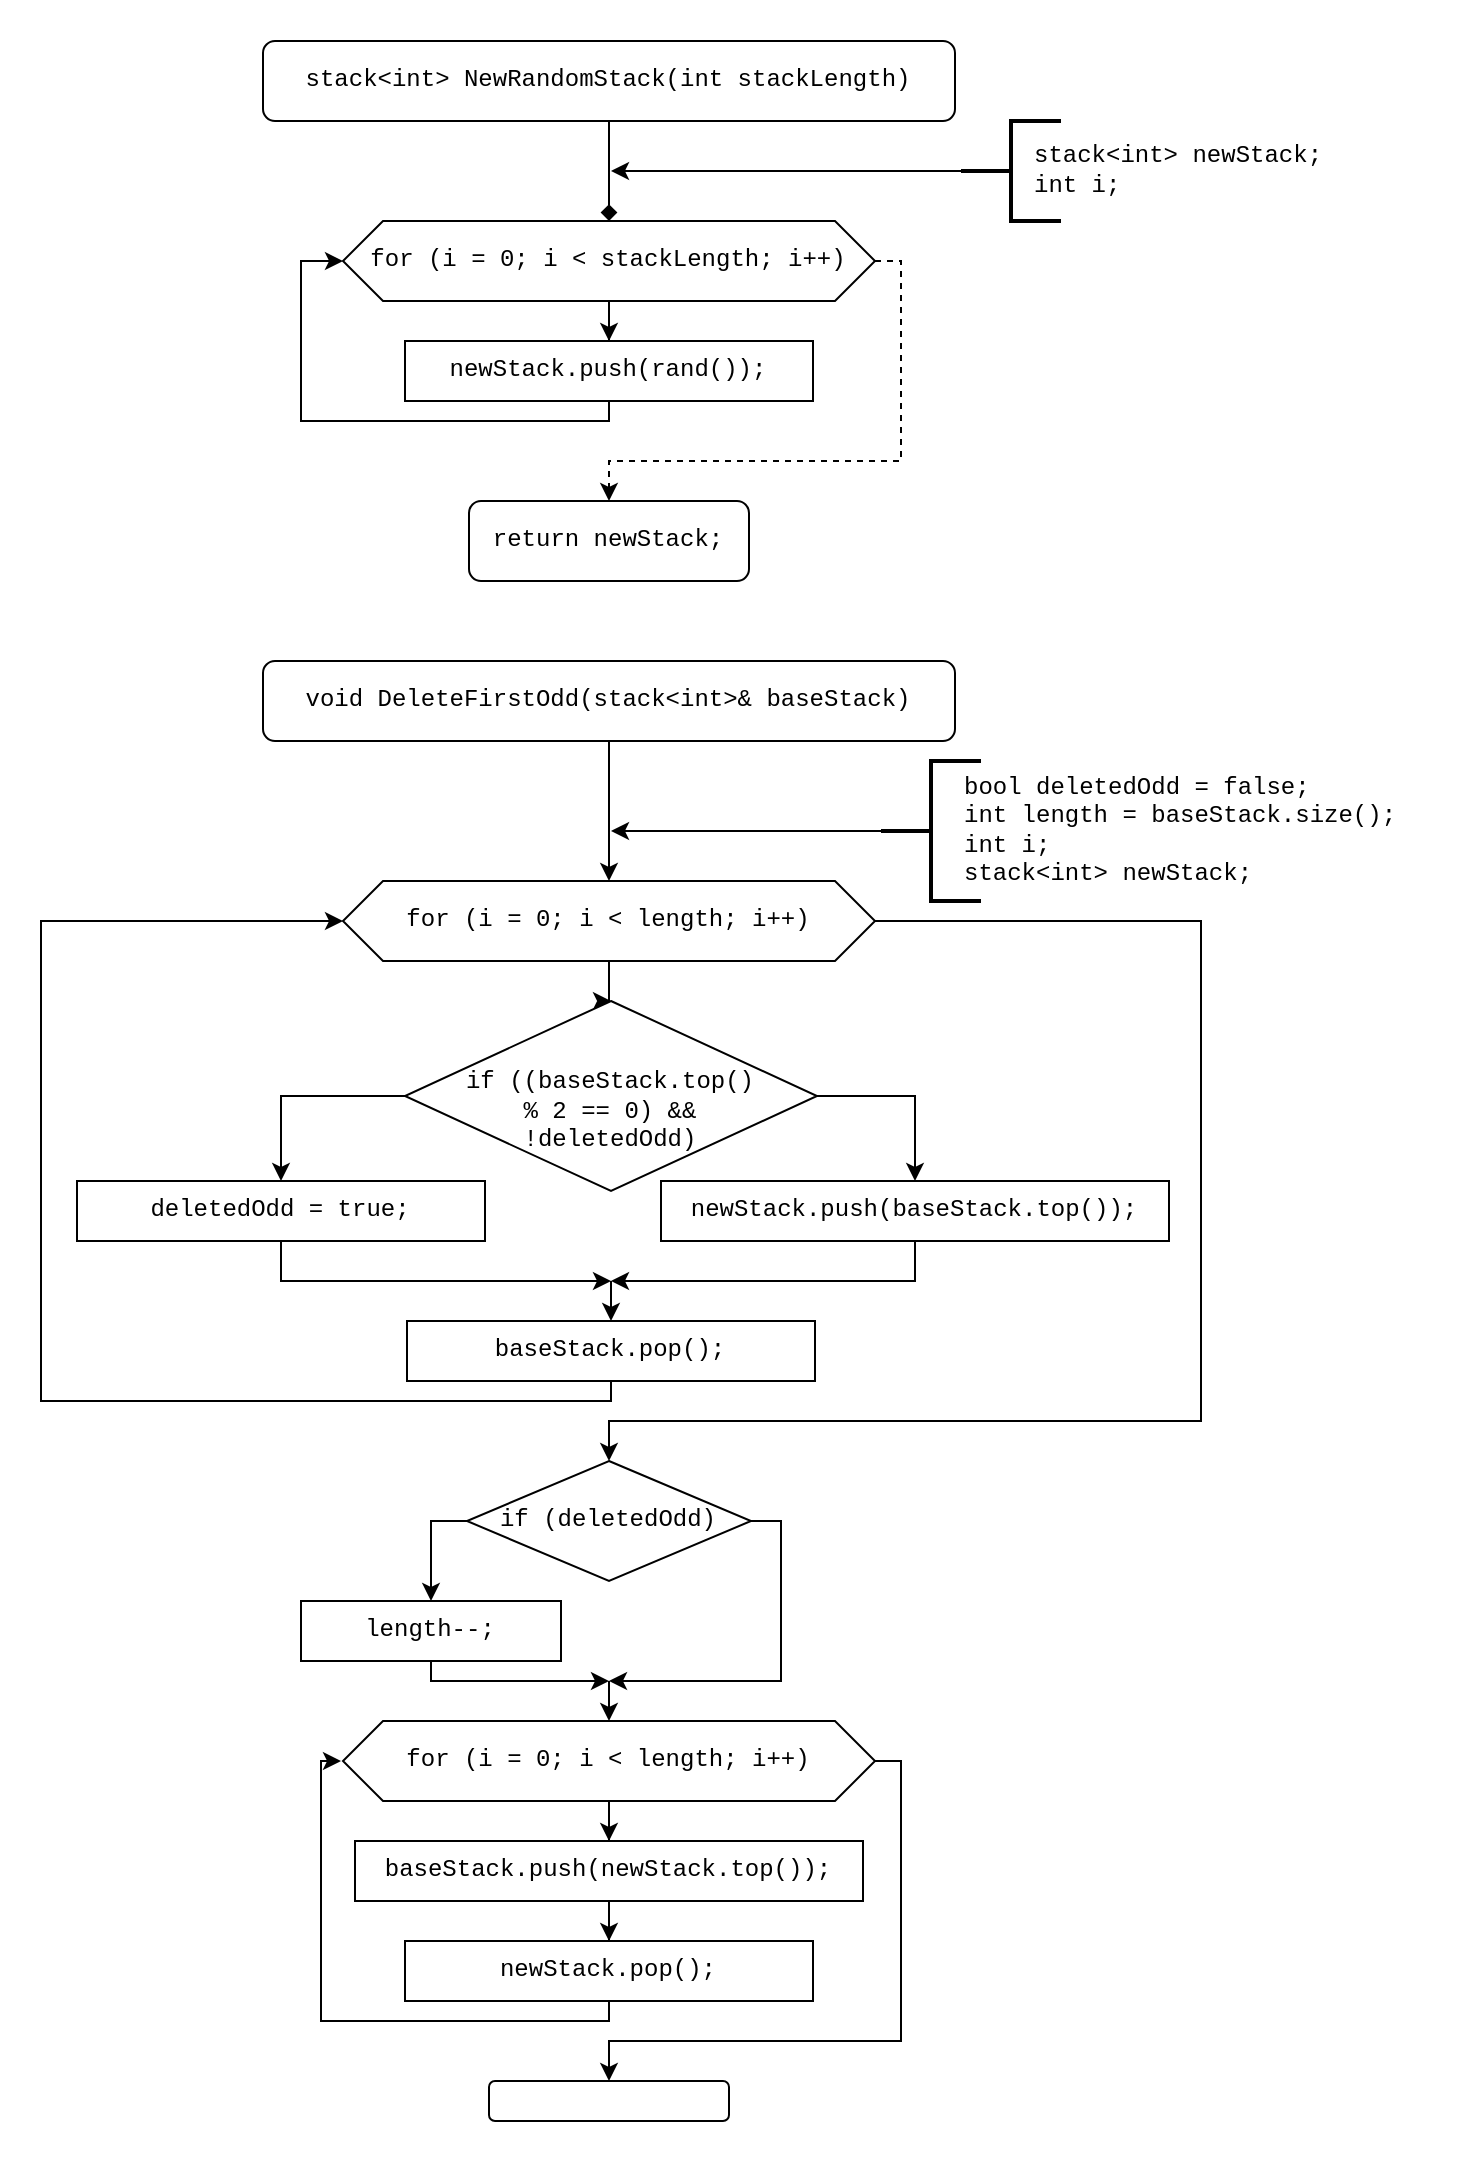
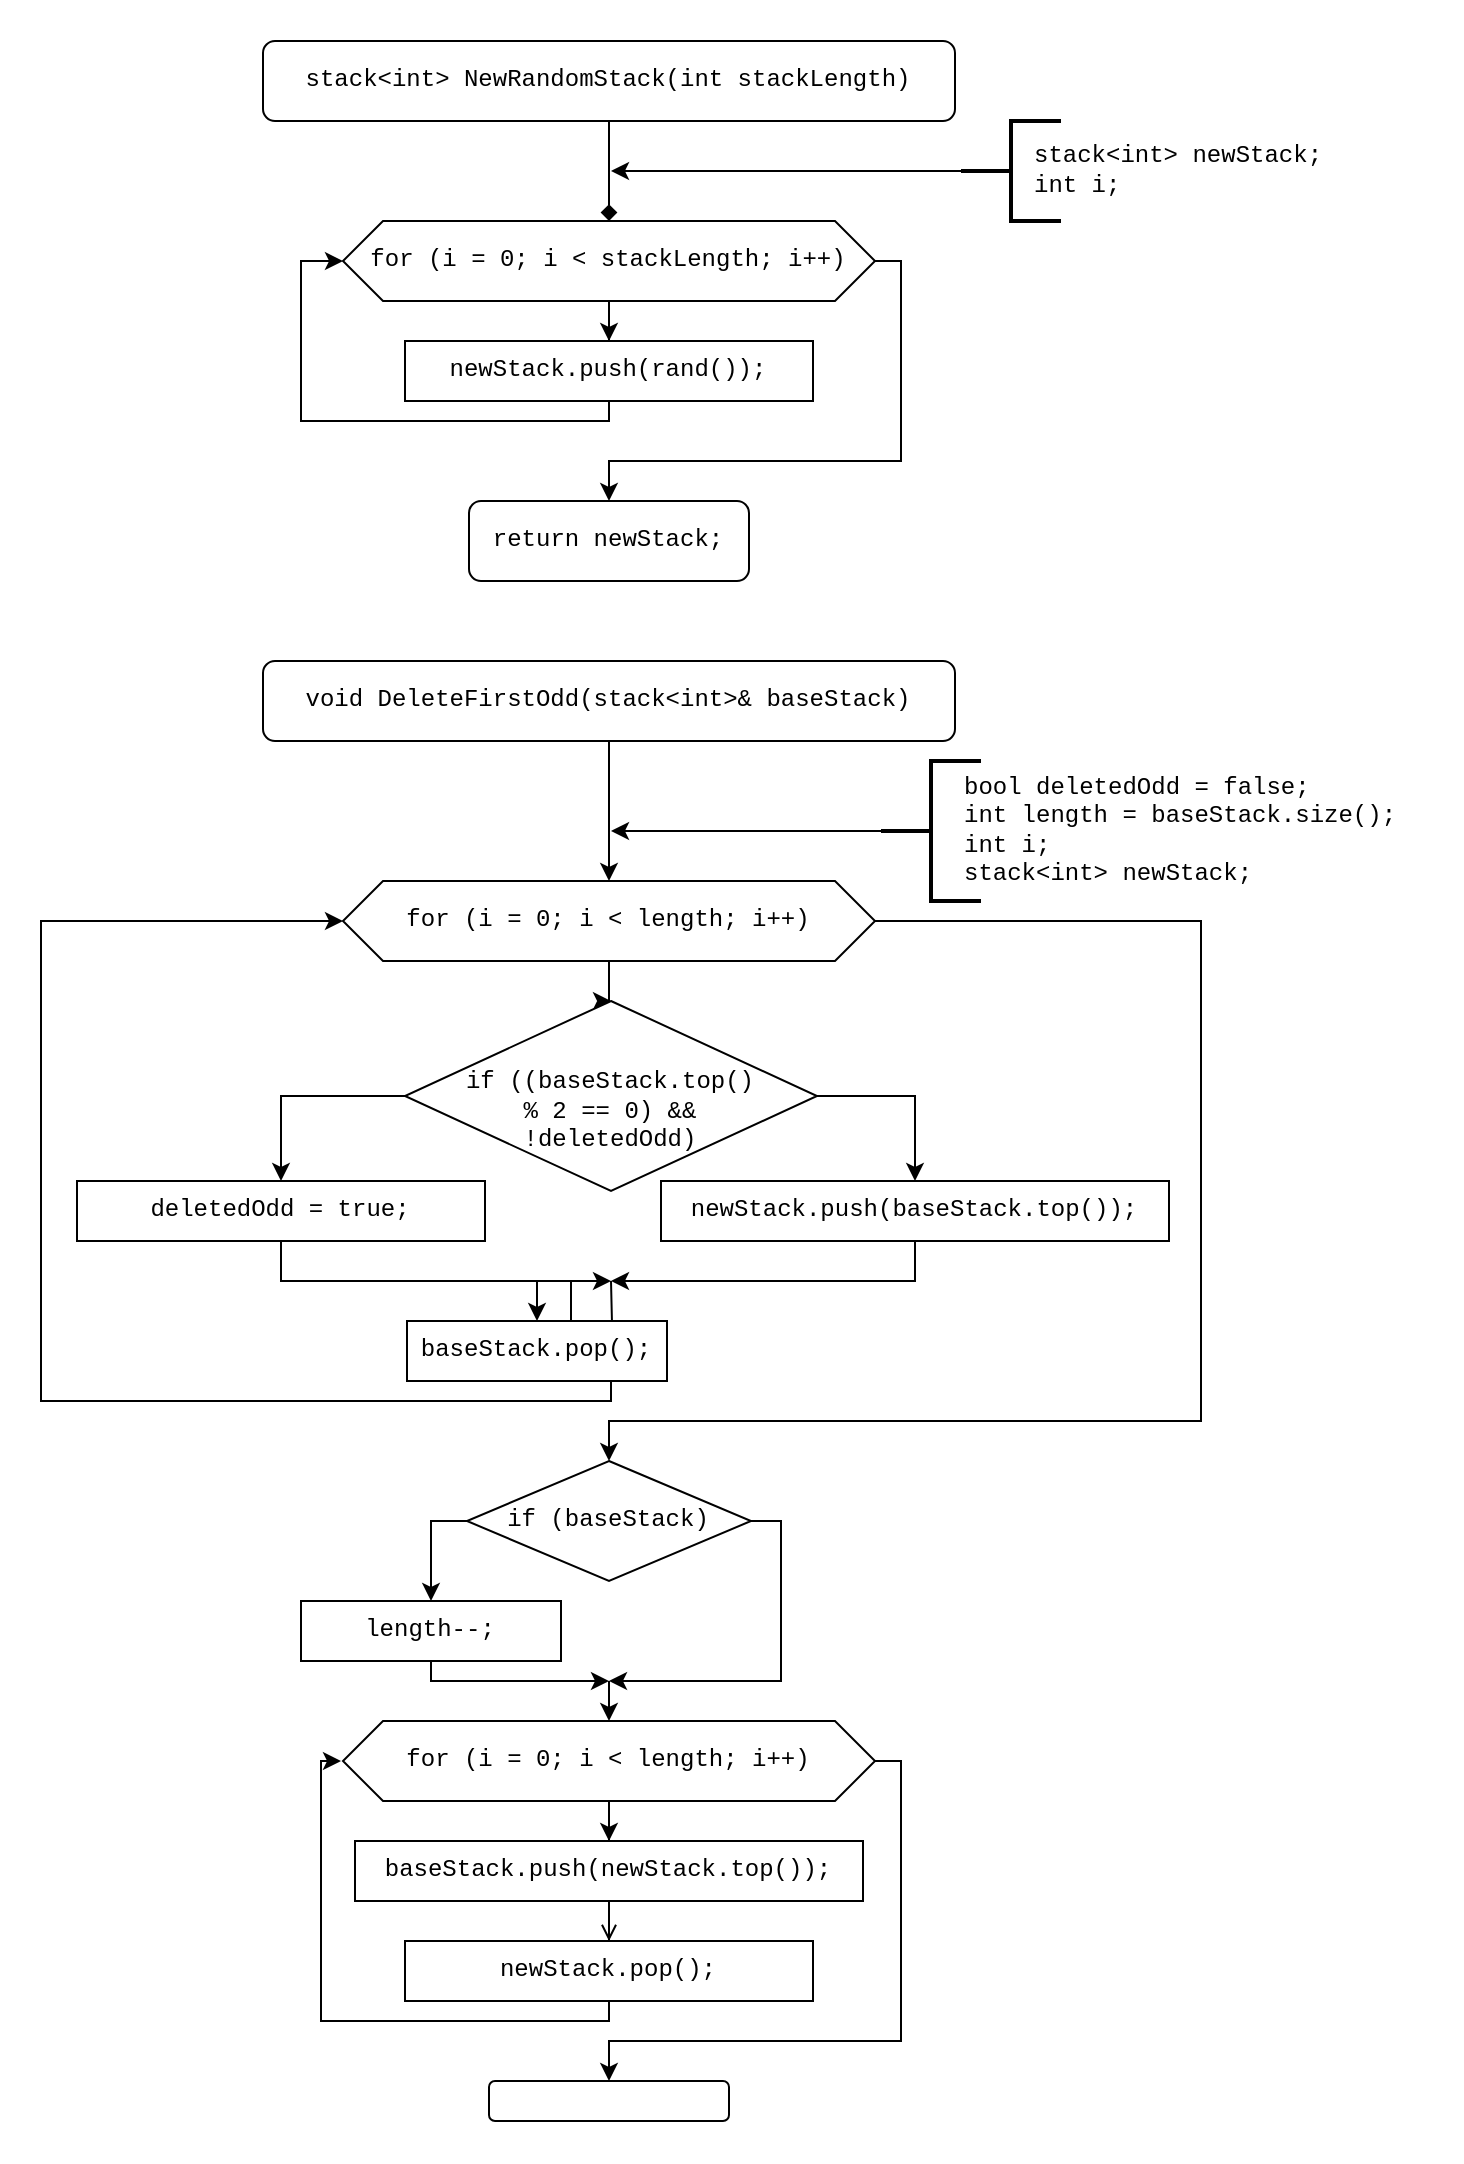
(855, 461) -> (855, 461)
(611, 1351) -> (537, 1351)
(609, 1521) -> (609, 1521)
(609, 1926) -> (609, 1929)
